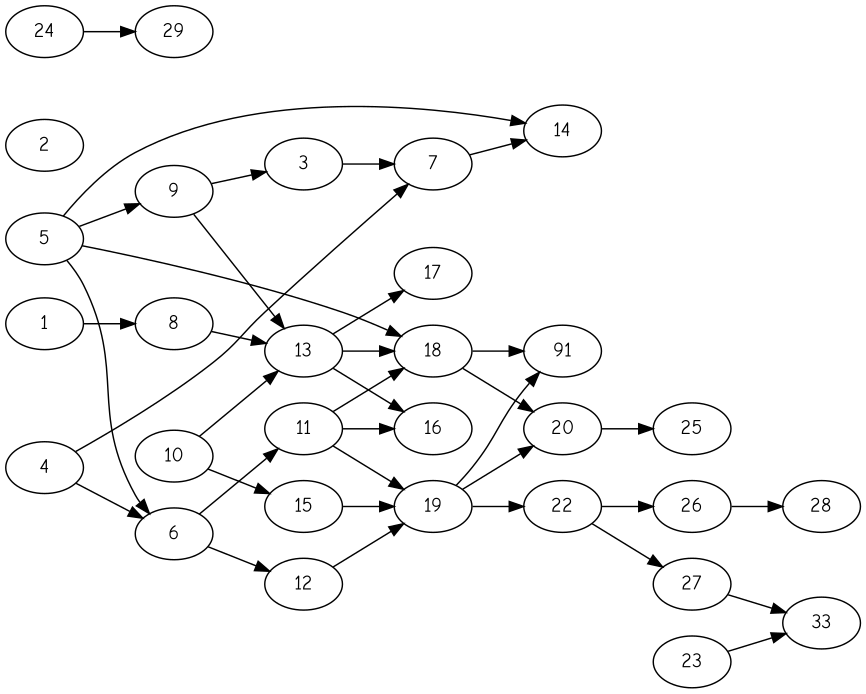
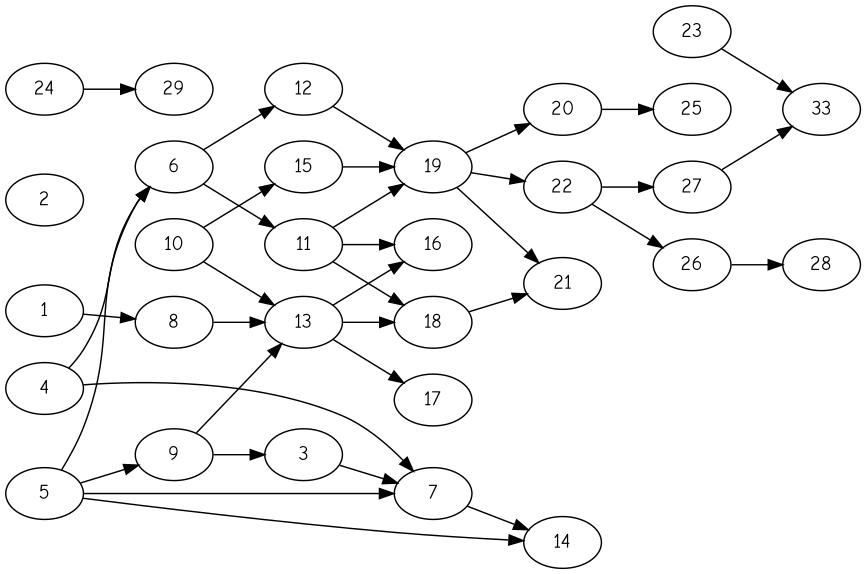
(229, 279) -> (231, 494)
(563, 351) -> (563, 283)
(492, 386) -> none
